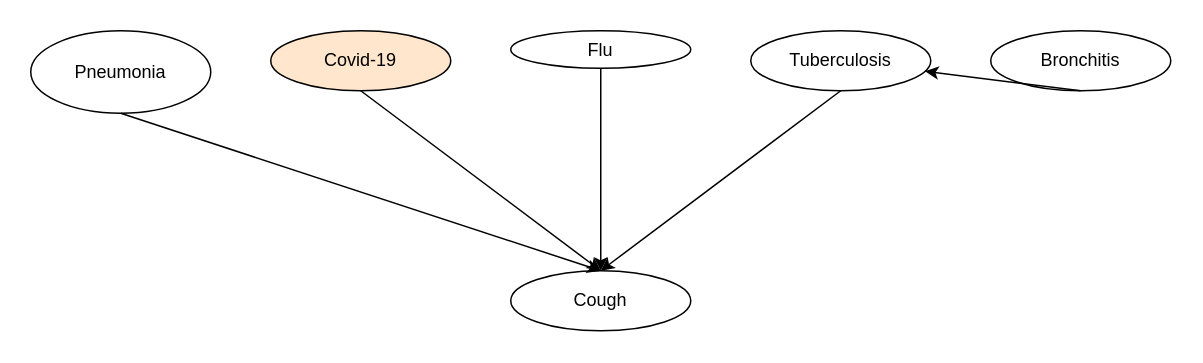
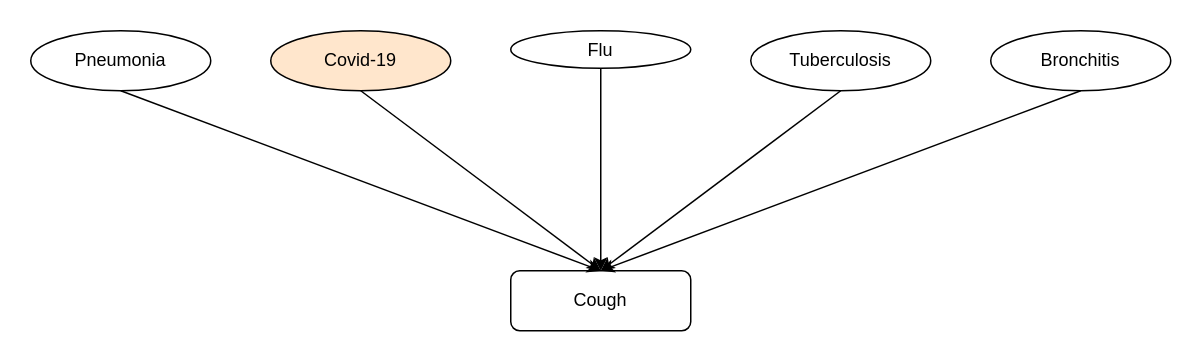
(121, 72) -> (121, 61)
(1007, 82) -> (845, 179)
(601, 301) -> (601, 301)
